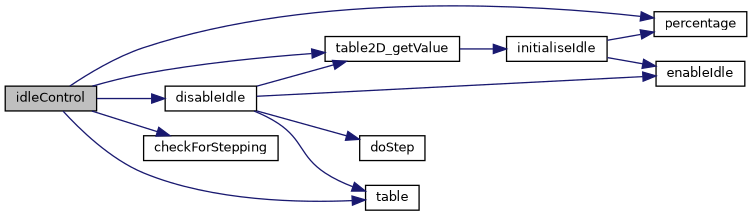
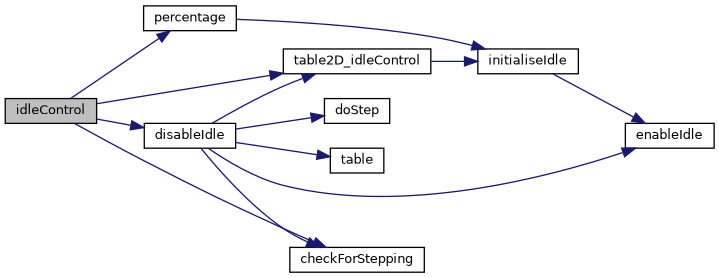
(624, 37) -> (355, 27)
(392, 49) -> (357, 61)
(196, 189) -> none
none -> (250, 201)
